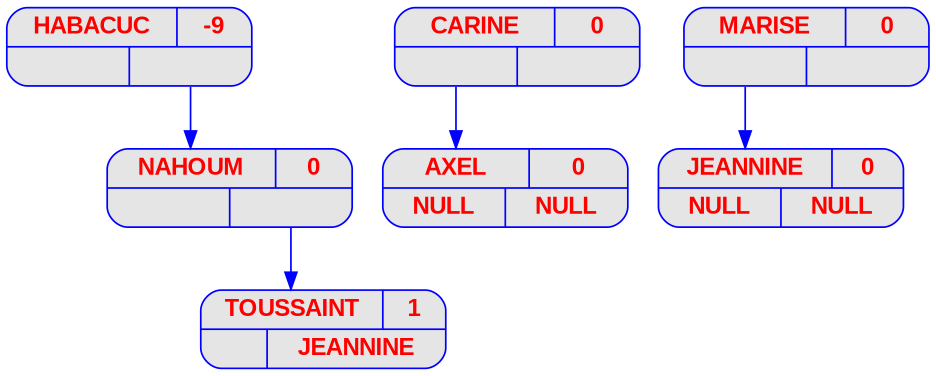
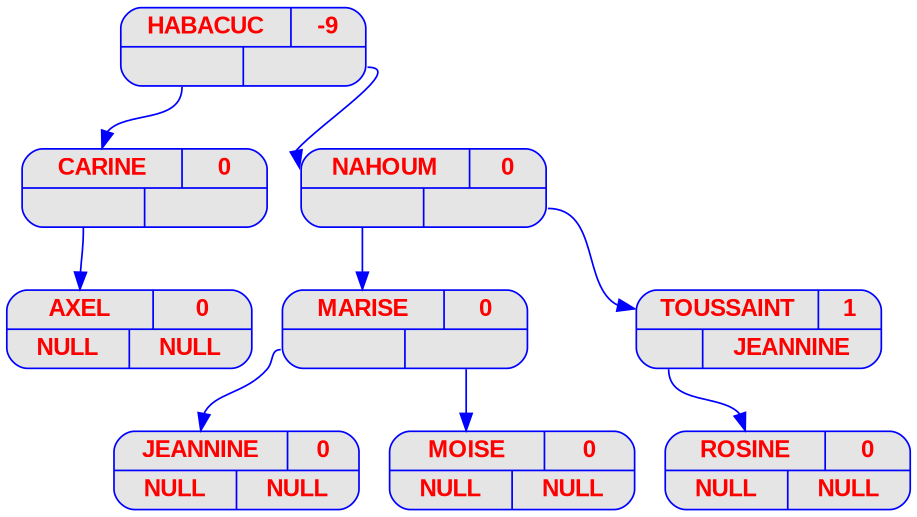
none -> (150, 116)
none -> (362, 250)
none -> (512, 470)
none -> (788, 470)
